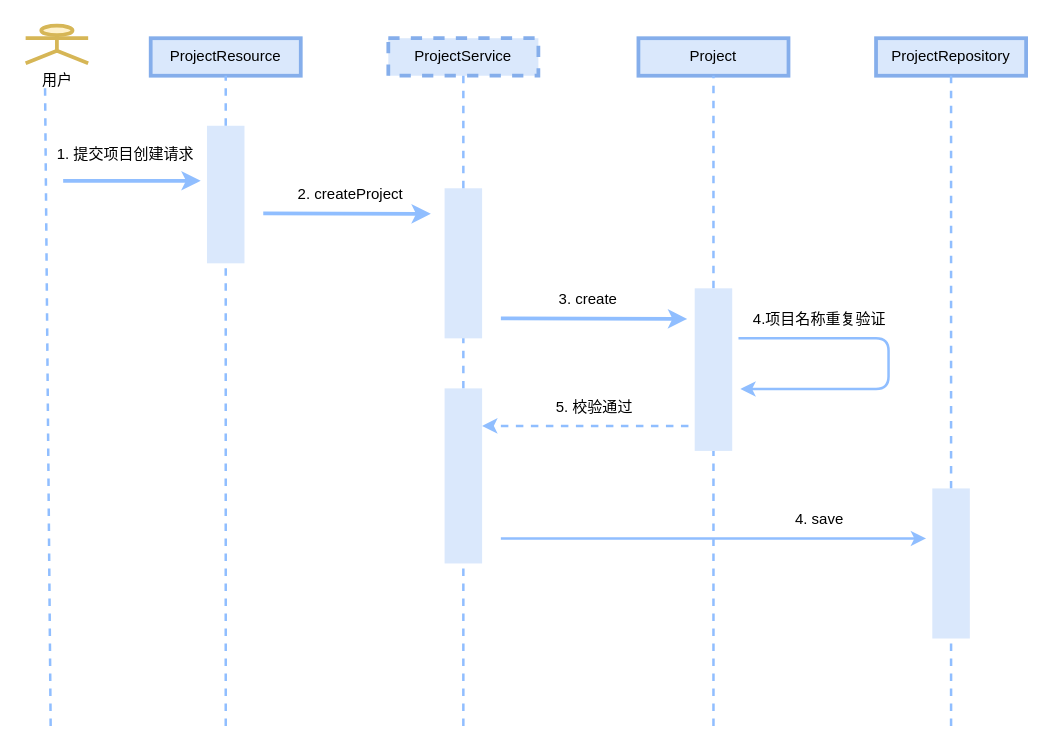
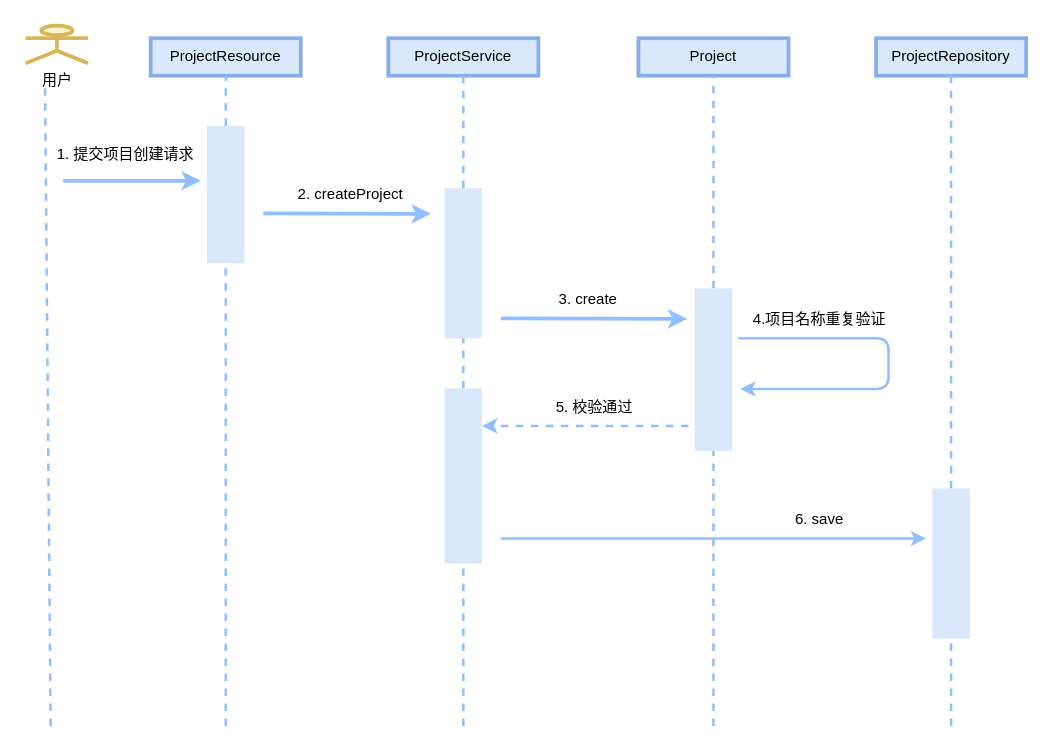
(463, 57) -> (463, 57)
(819, 519) -> (819, 519)
